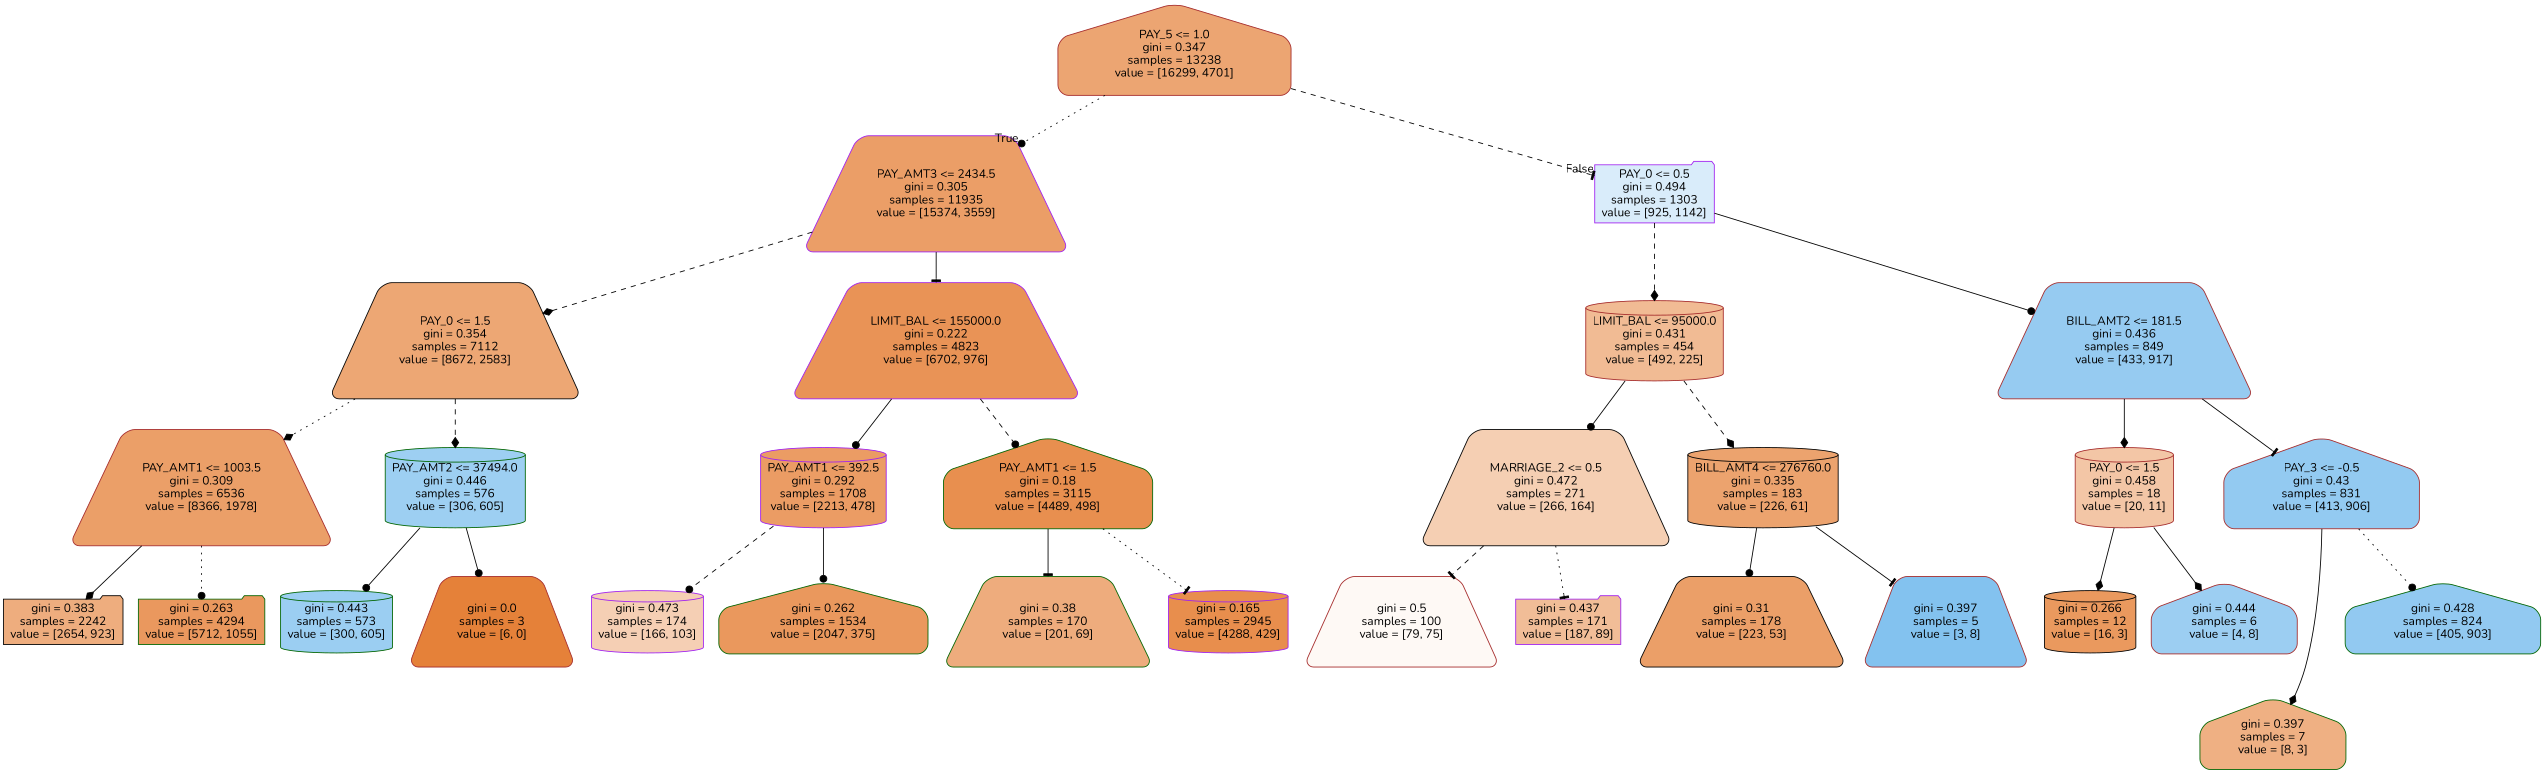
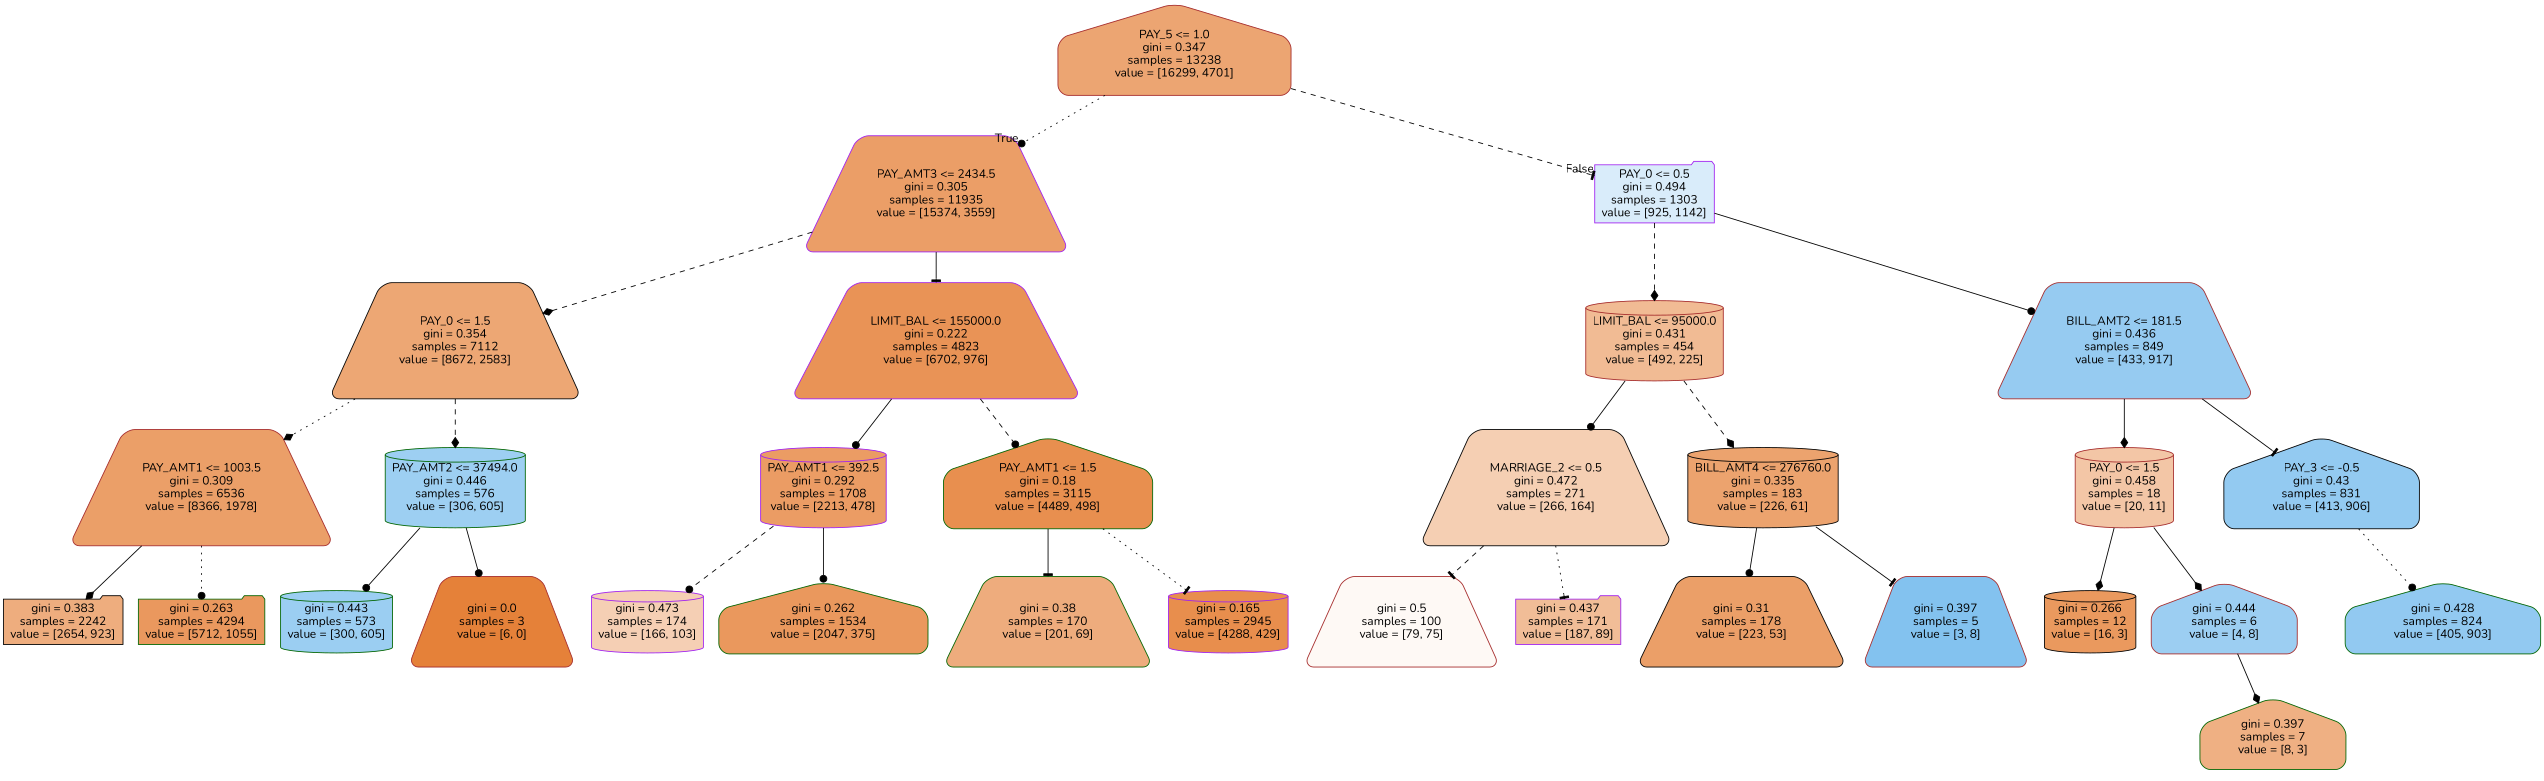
(2322, 488) -> (2322, 488)
(2316, 613) -> (2246, 673)
